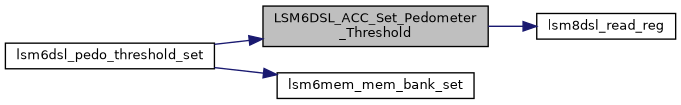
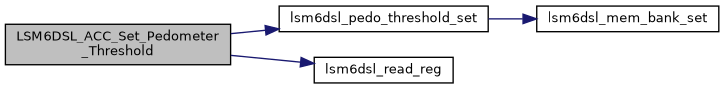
(606, 26) -> (384, 70)
(232, 42) -> (248, 32)
(376, 86) -> (628, 19)
